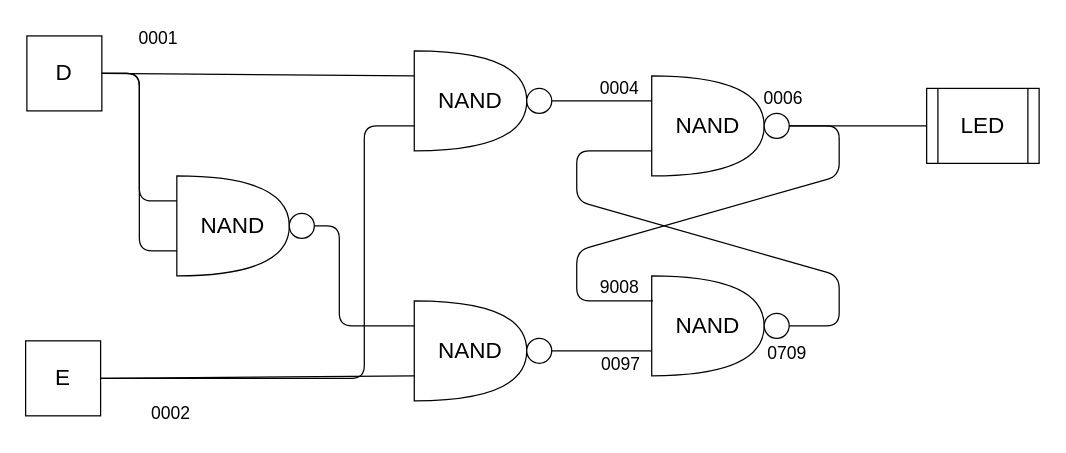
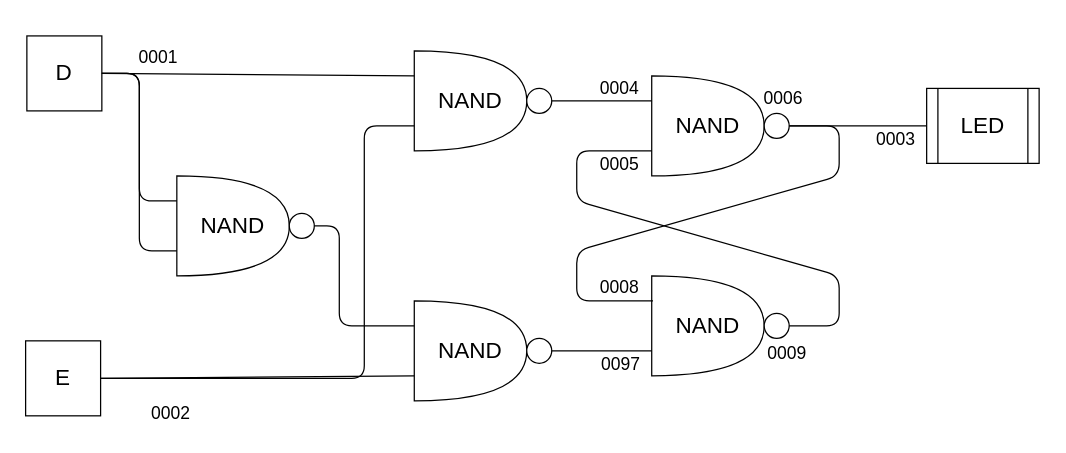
(158, 38) -> (158, 57)
none -> (896, 139)
none -> (619, 164)
(620, 287) -> (620, 287)
(788, 353) -> (788, 353)
